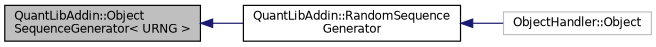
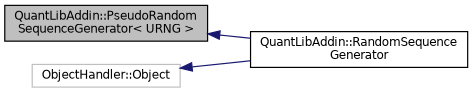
(103, 23) -> (106, 23)
(488, 23) -> (221, 64)
